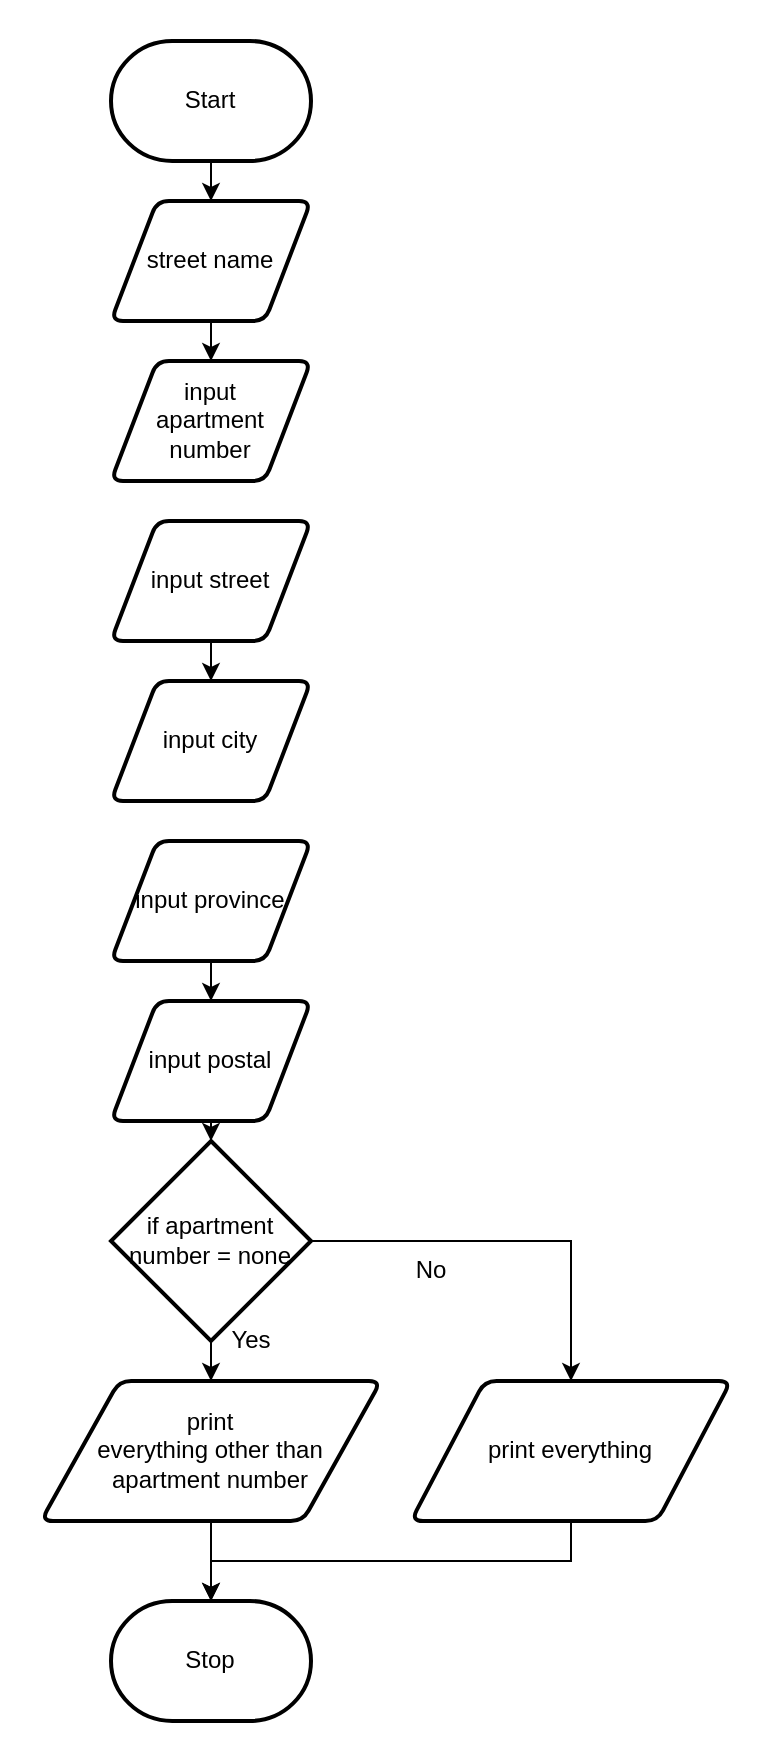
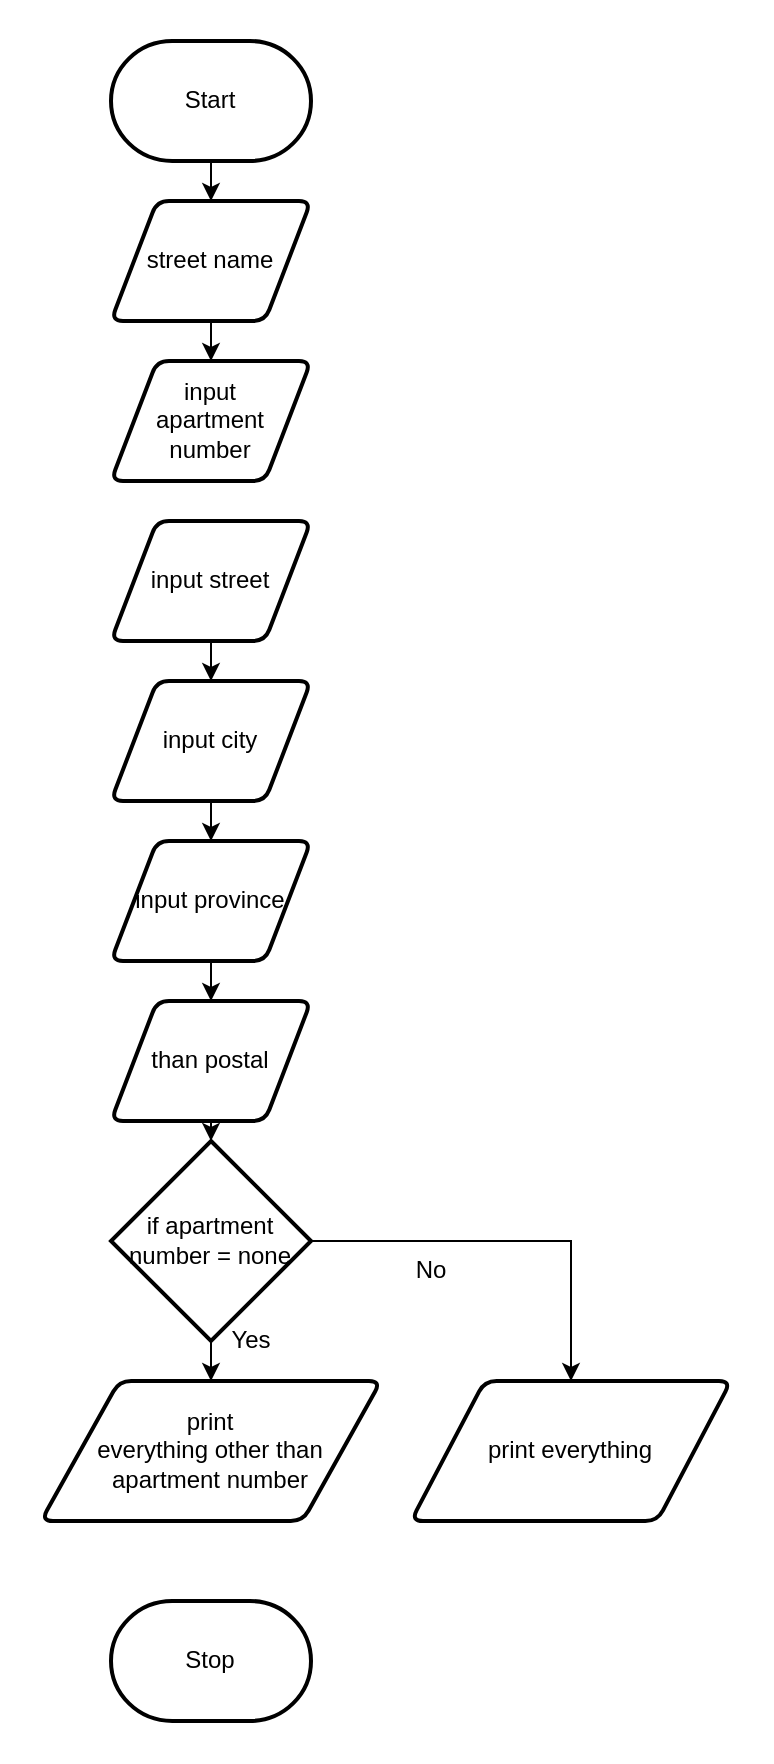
none -> (211, 814)
(211, 1061) -> (211, 1061)
(211, 1539) -> none
(413, 1561) -> none
